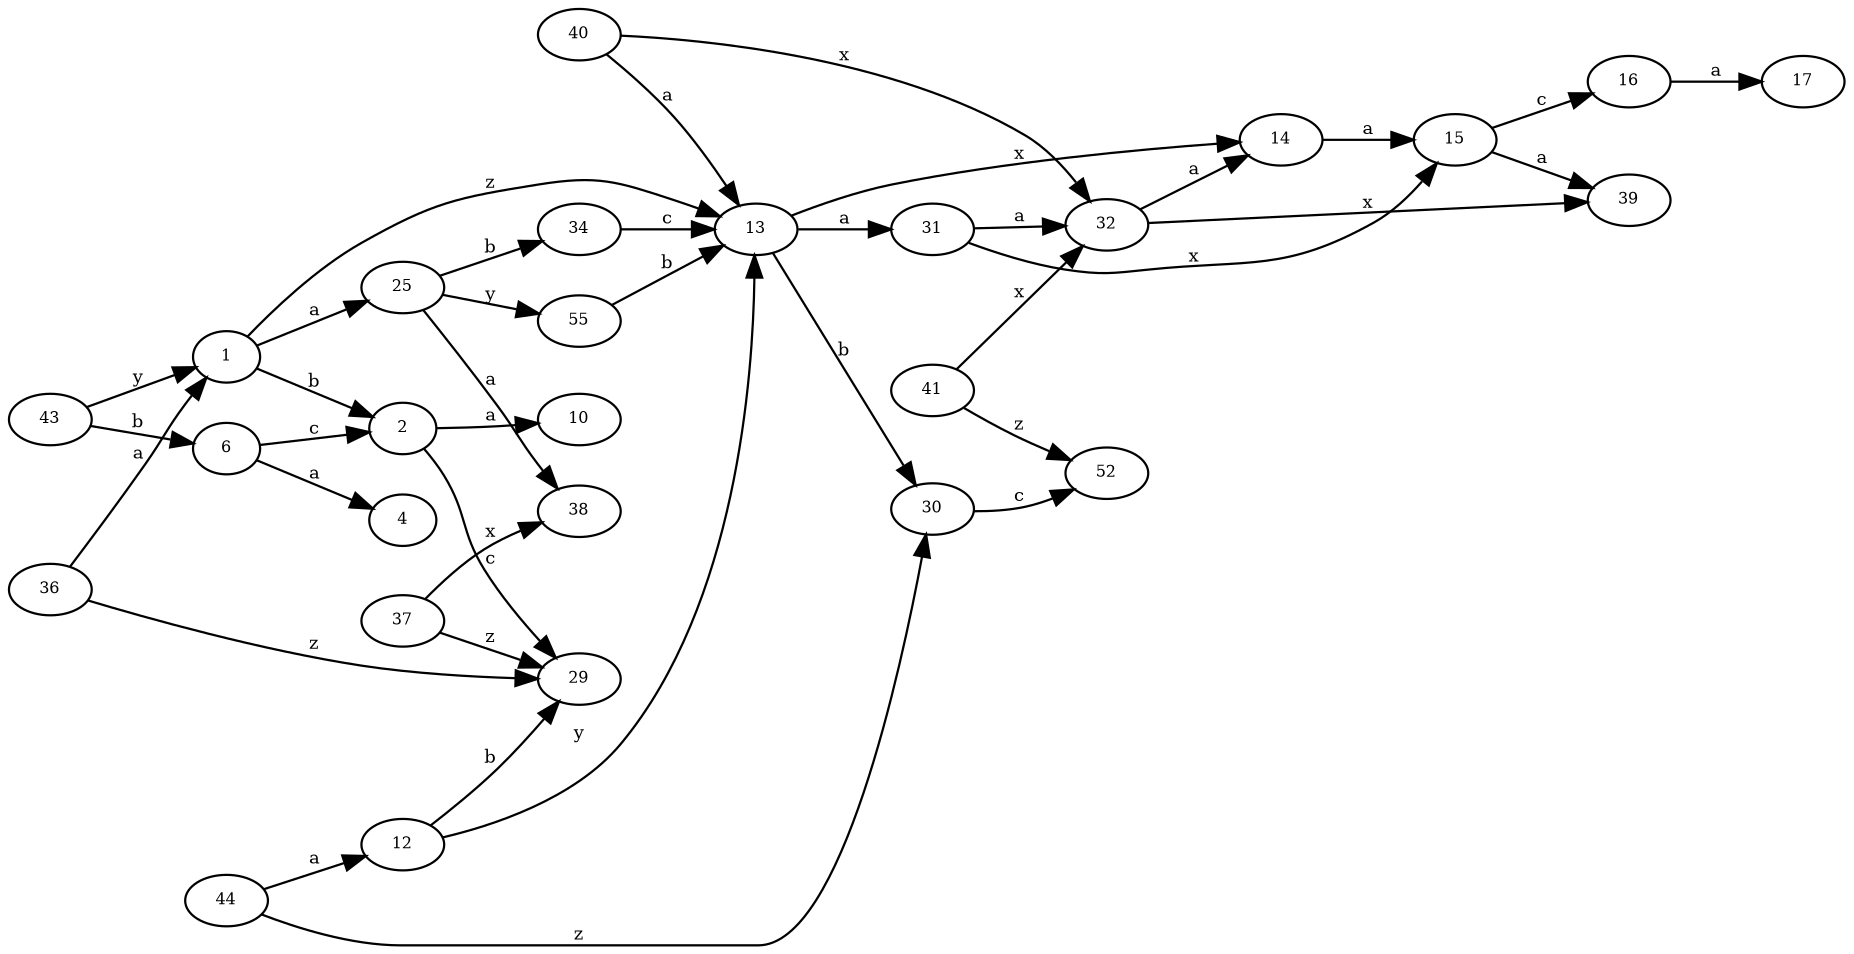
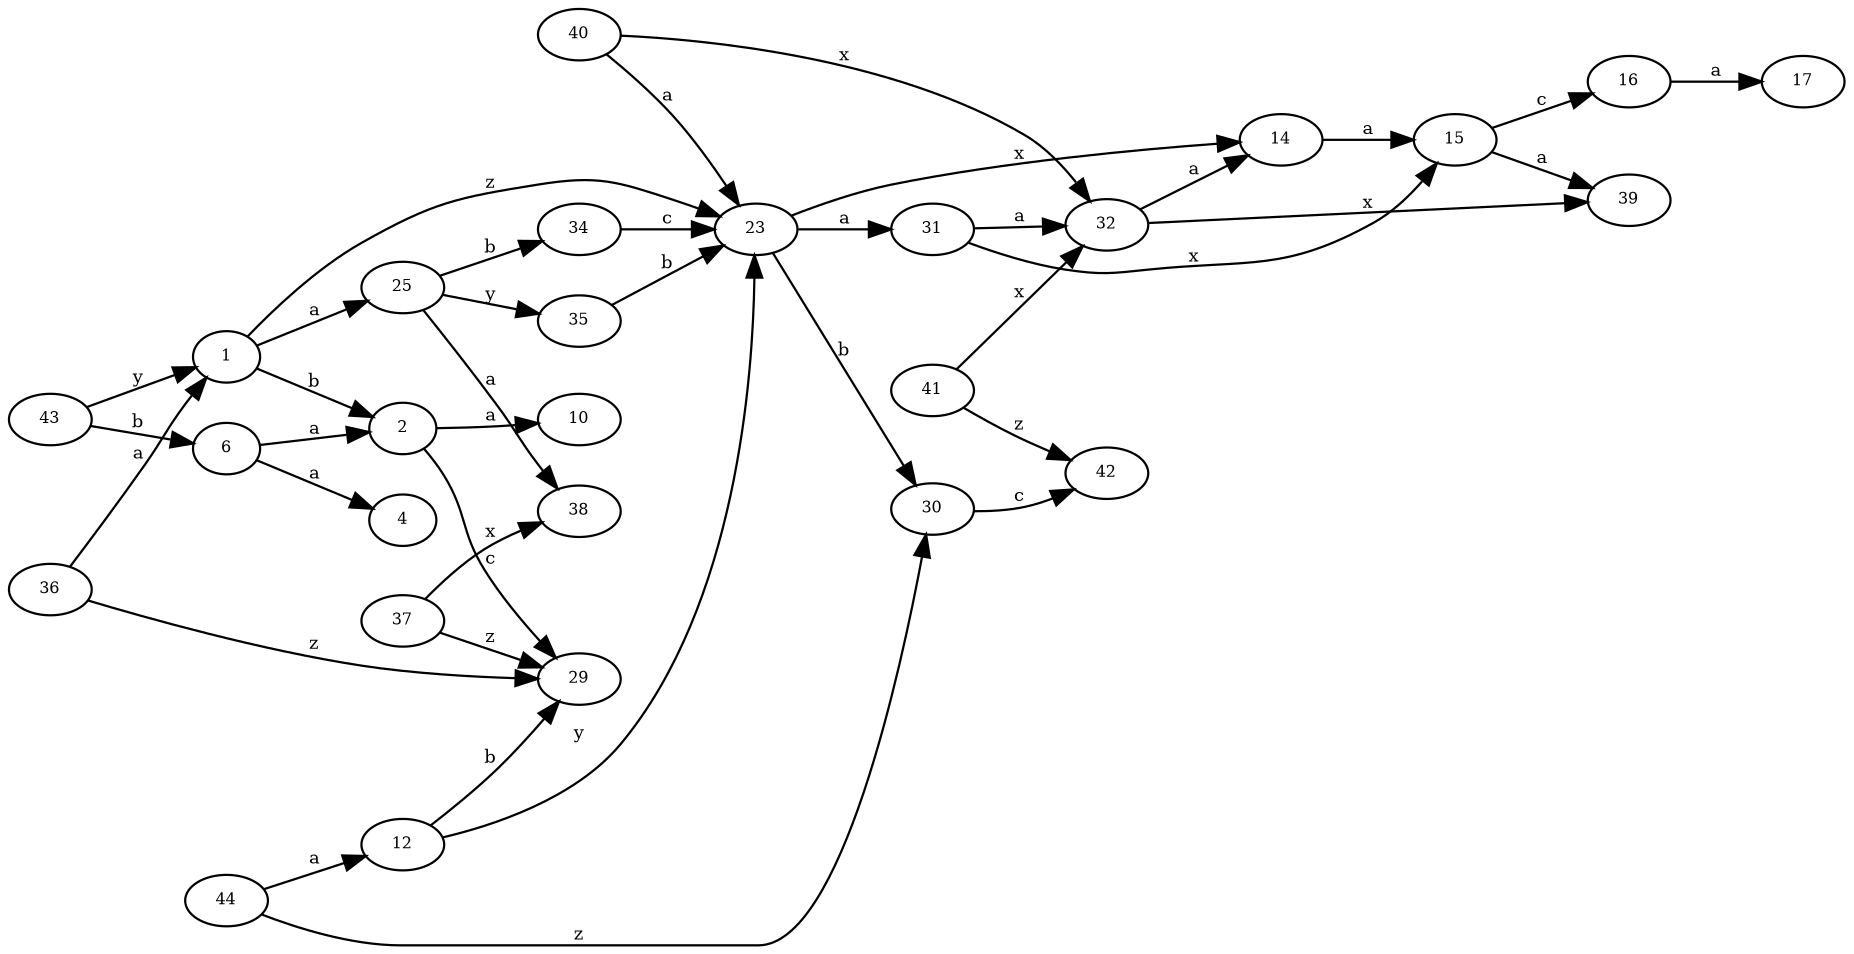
(756, 229) -> (756, 229)
(579, 321) -> (579, 321)
(315, 430) -> (315, 430)
(1107, 473) -> (1107, 473)
